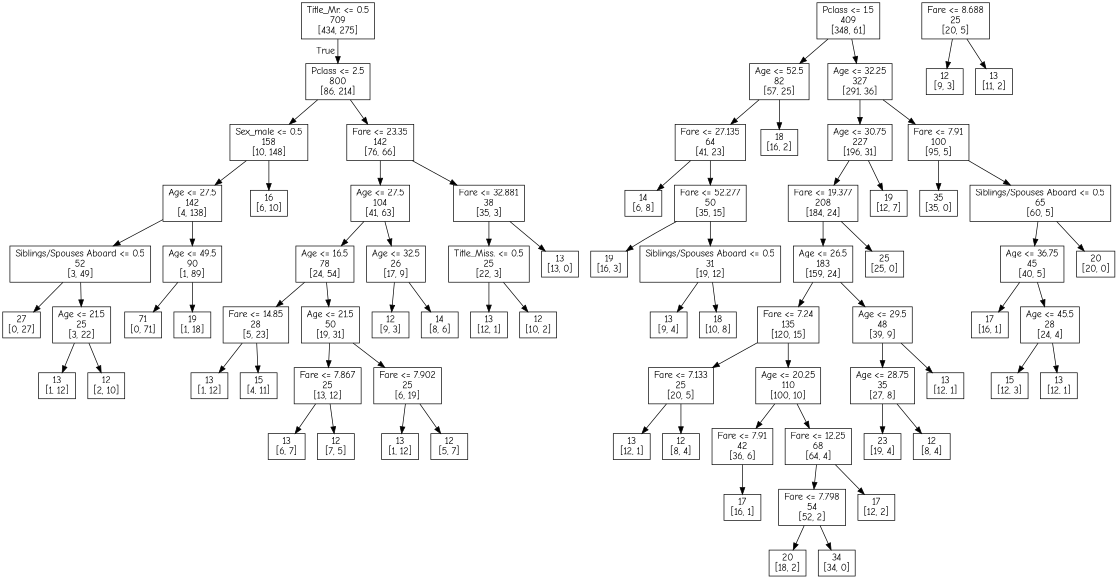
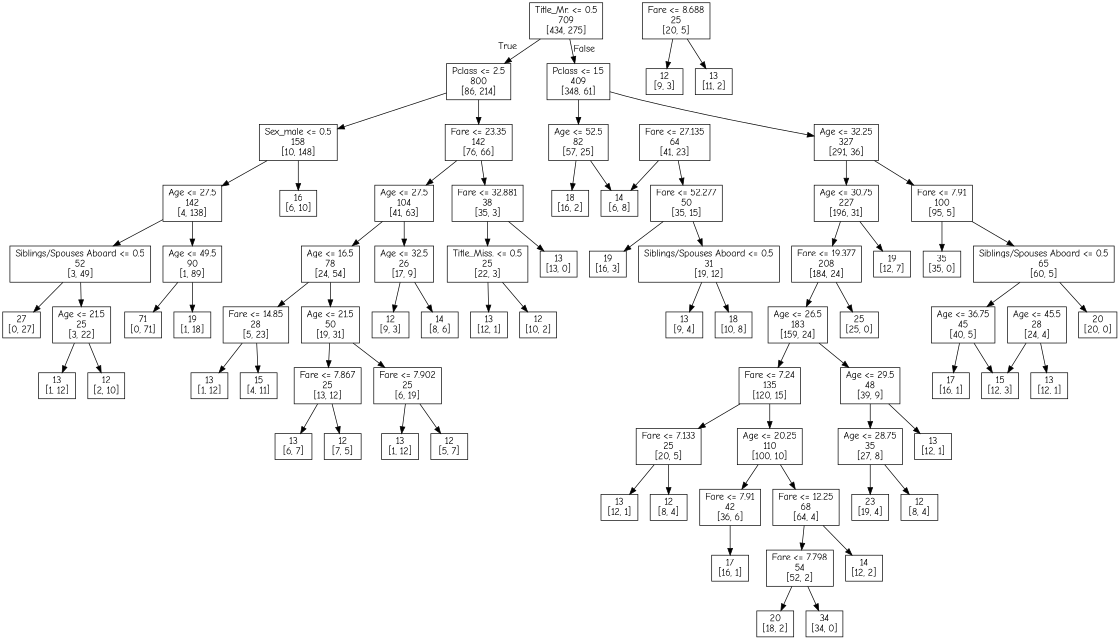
none -> (572, 48)
(748, 110) -> (599, 173)
(1040, 291) -> (981, 355)
(876, 507) -> (864, 568)
